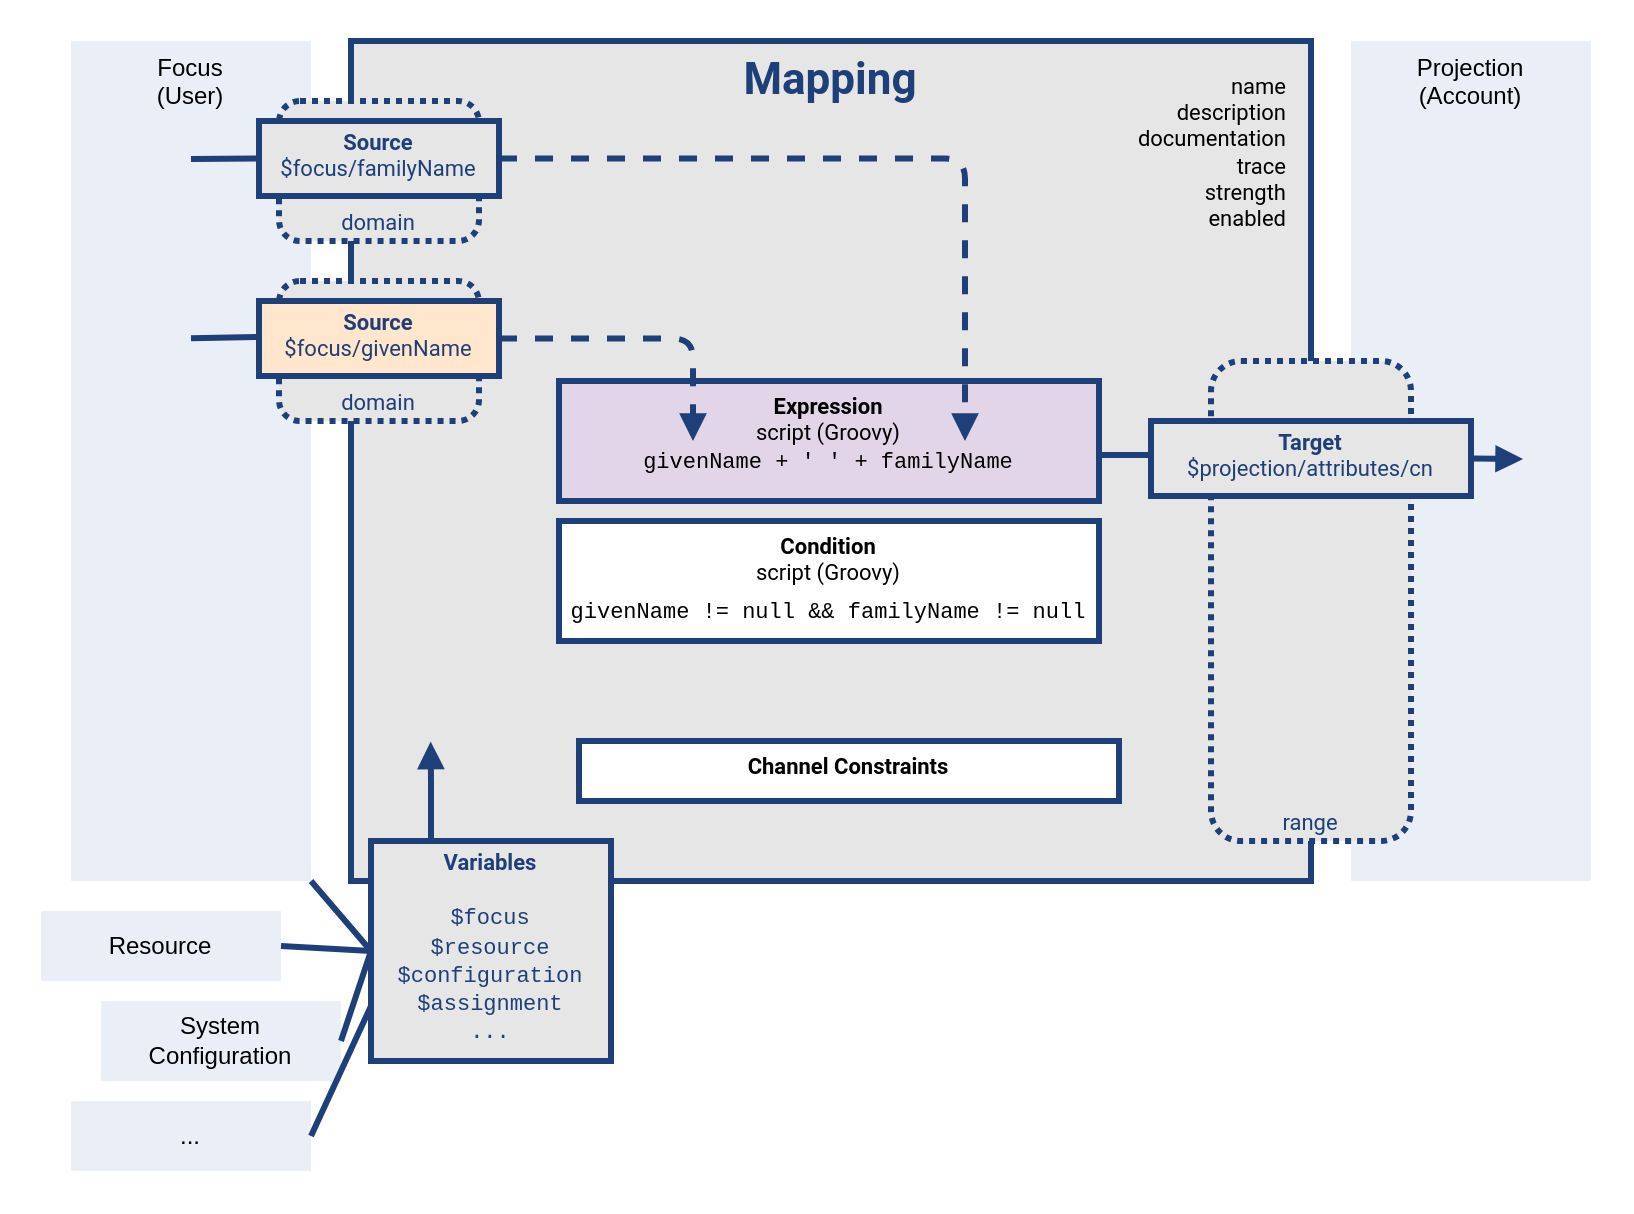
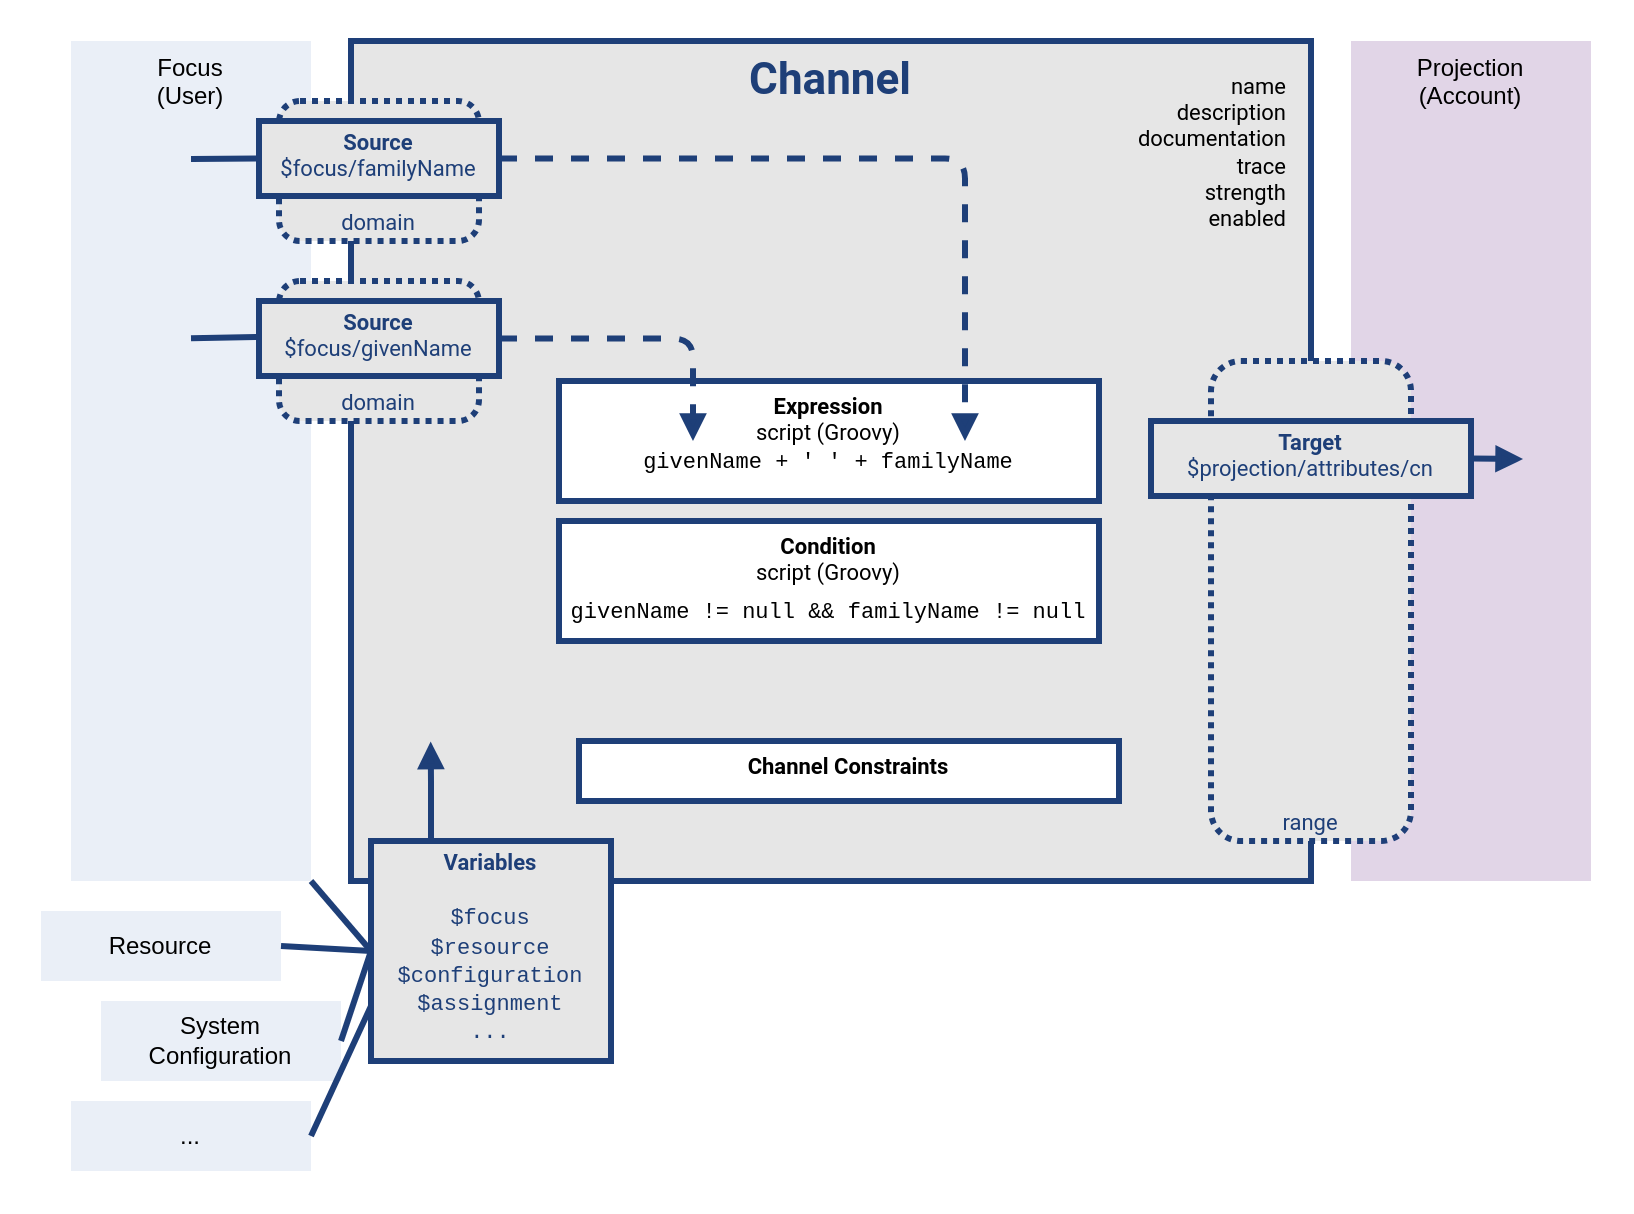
(831, 68) -> (831, 68)
(1471, 84) -> (1471, 84)
(379, 339) -> (379, 339)
(829, 441) -> (829, 441)
(1125, 455) -> none
